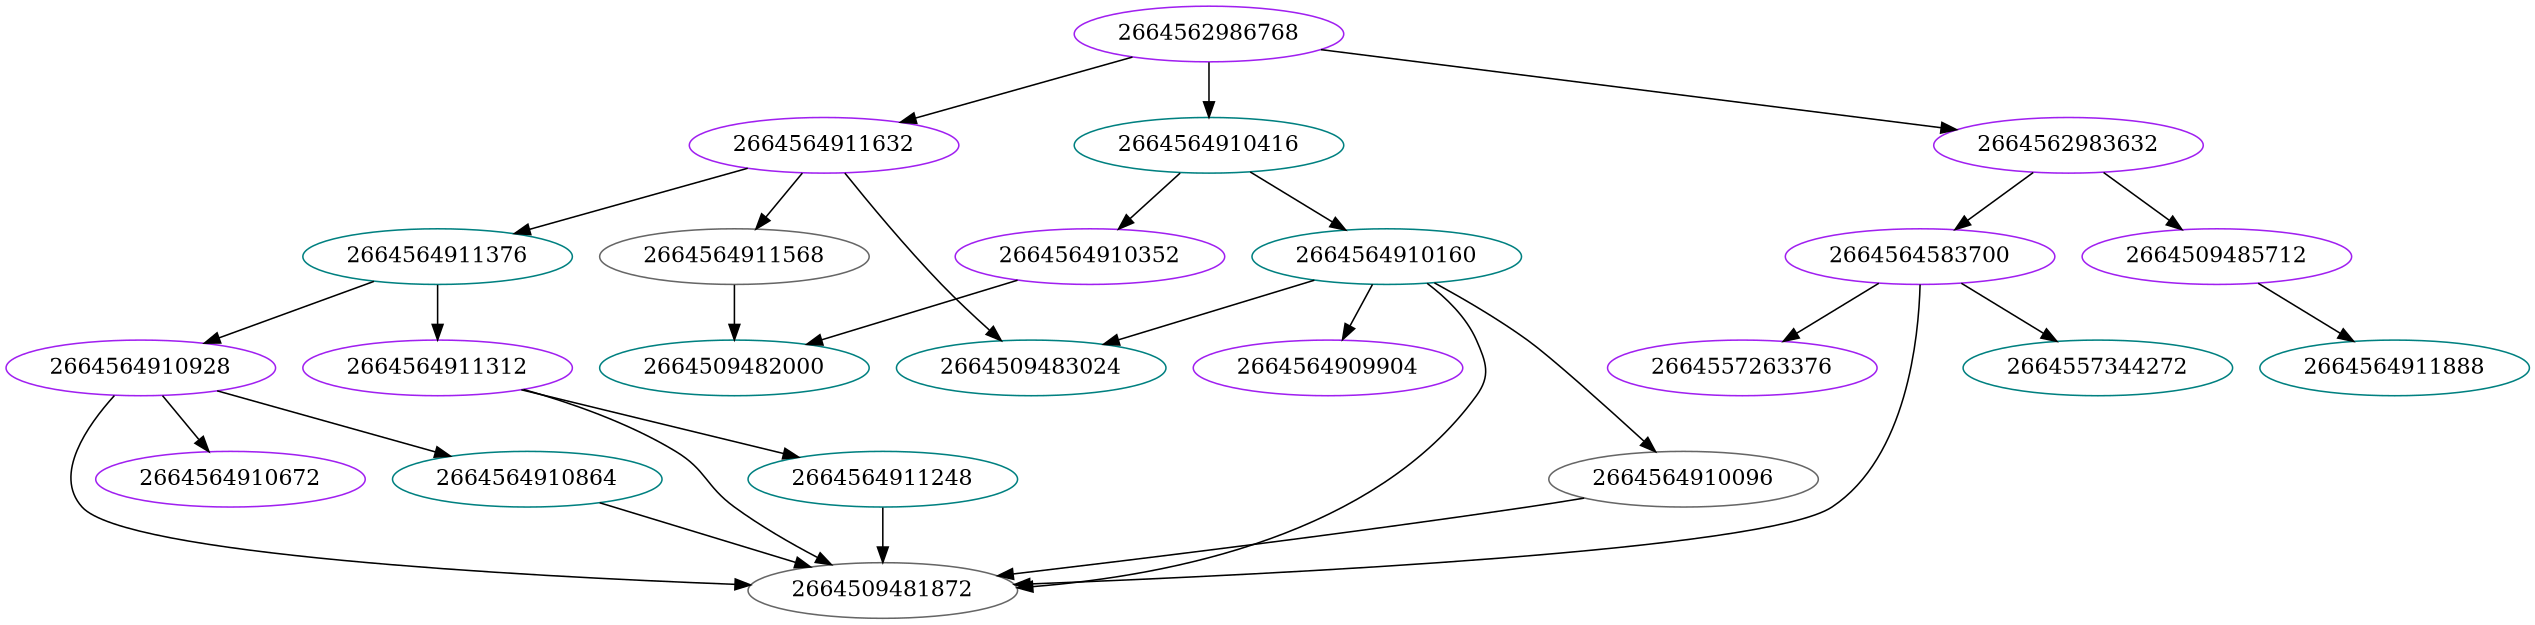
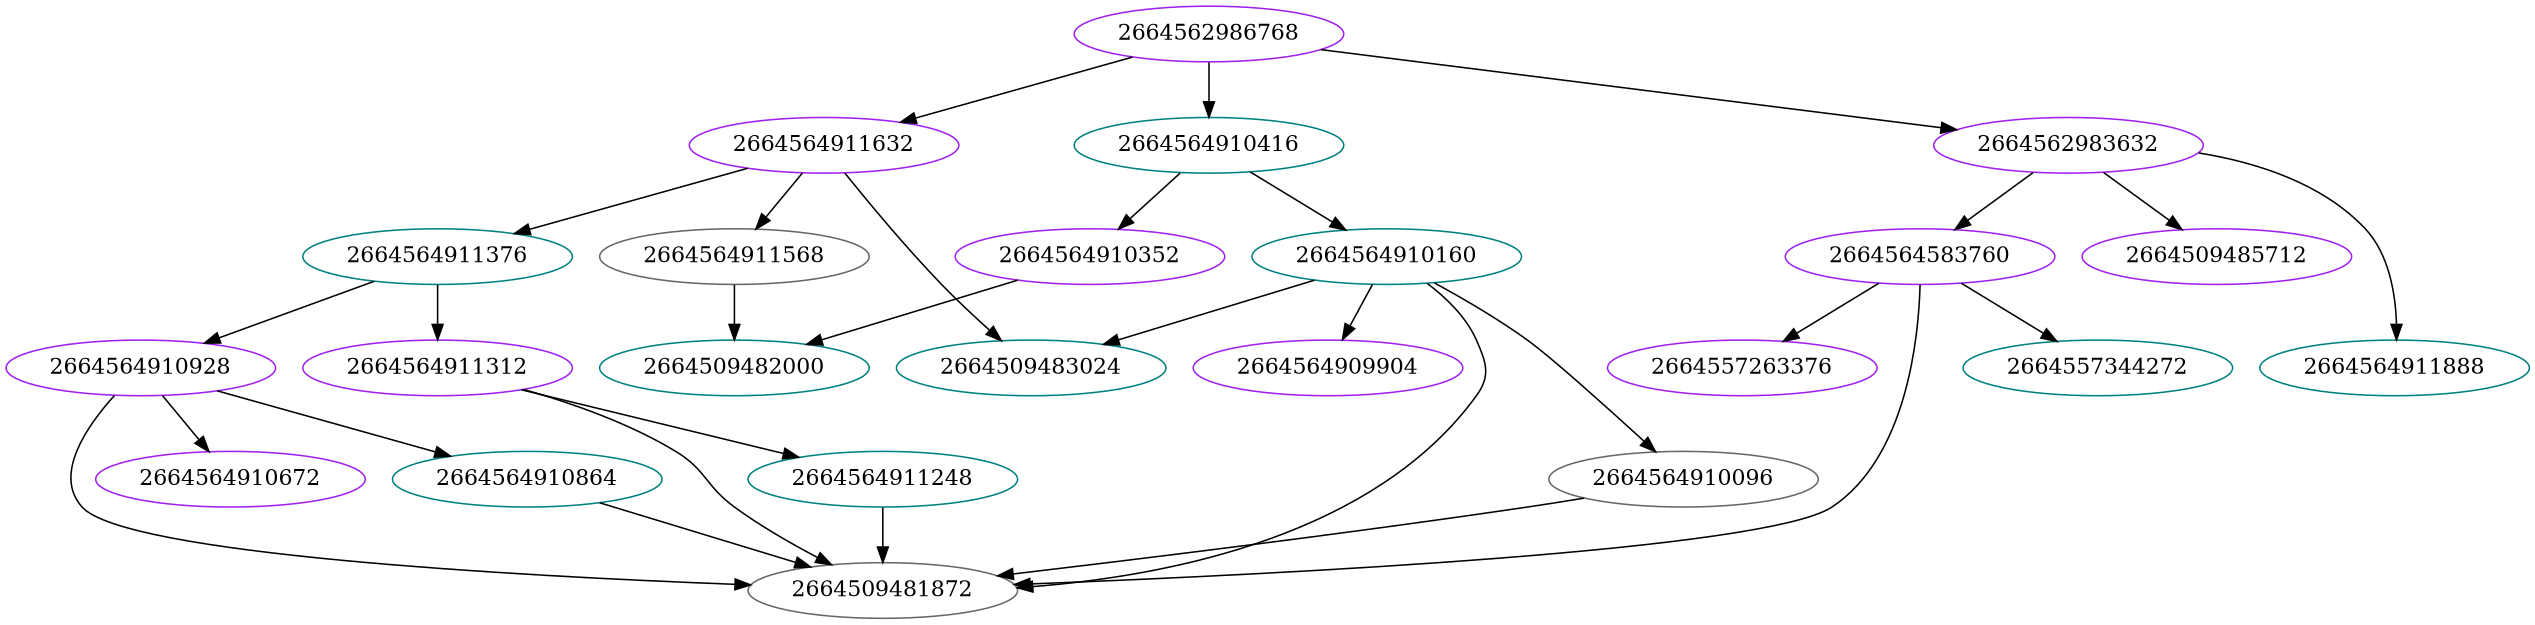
(1920, 257) -> (1920, 257)
(2299, 308) -> (2333, 202)
